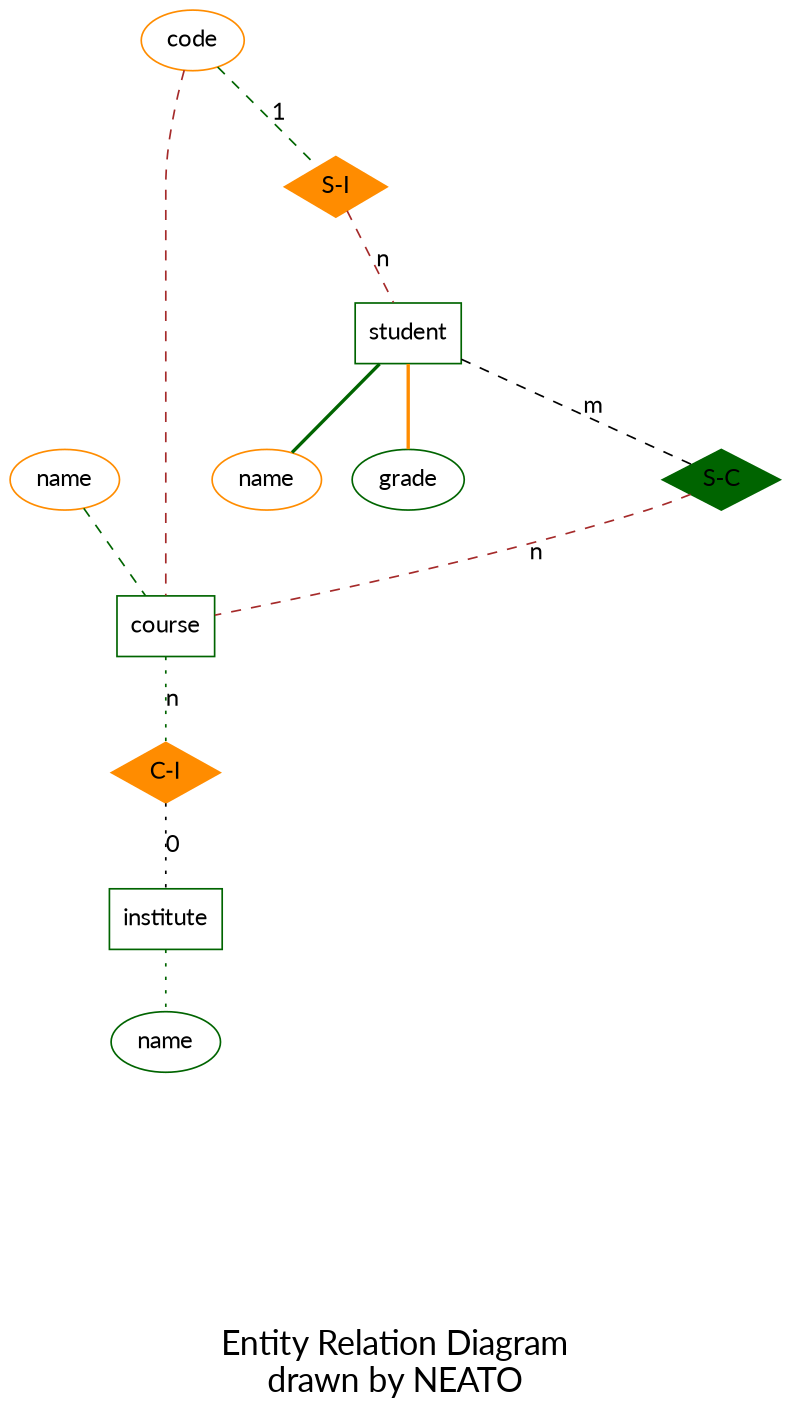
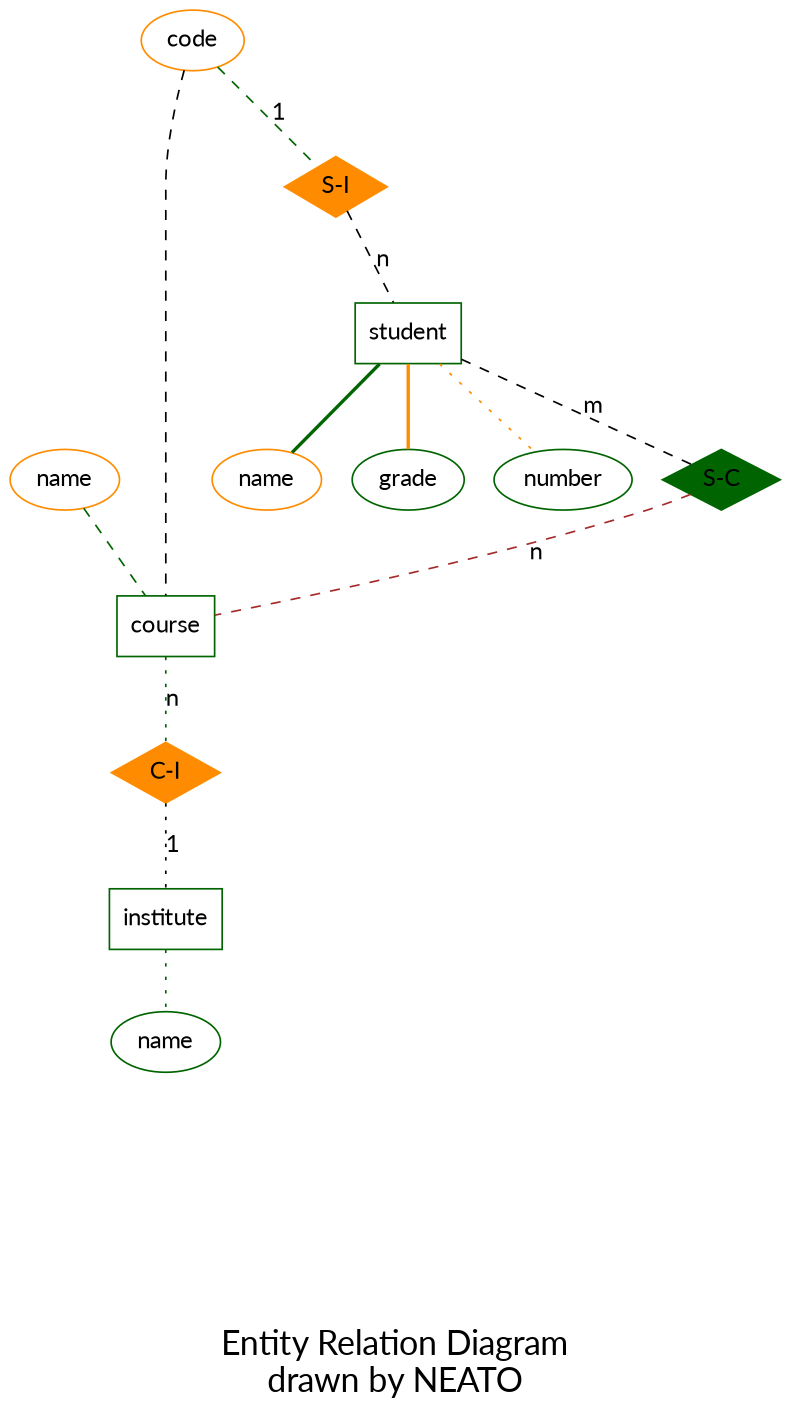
(370, 257) -> (370, 257)
(166, 332) -> (166, 332)
none -> (563, 480)
(173, 846) -> (173, 846)
